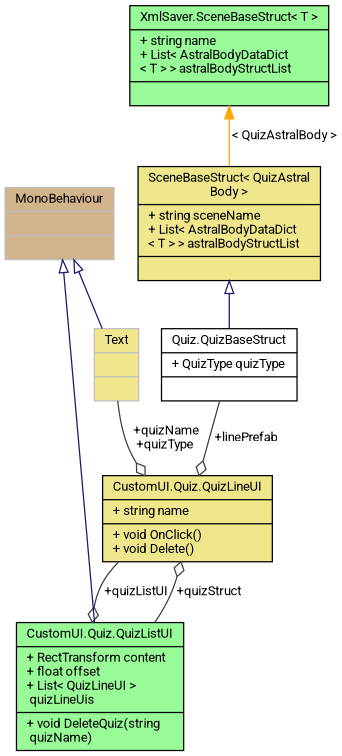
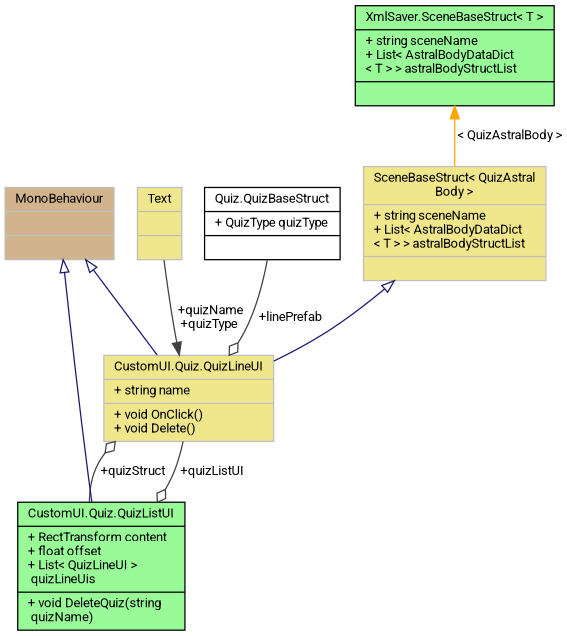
(179, 41) -> (422, 41)
(229, 224) -> (455, 224)
(90, 300) -> (125, 313)
(229, 311) -> (332, 329)
(124, 433) -> (170, 301)
(187, 519) -> (189, 398)
